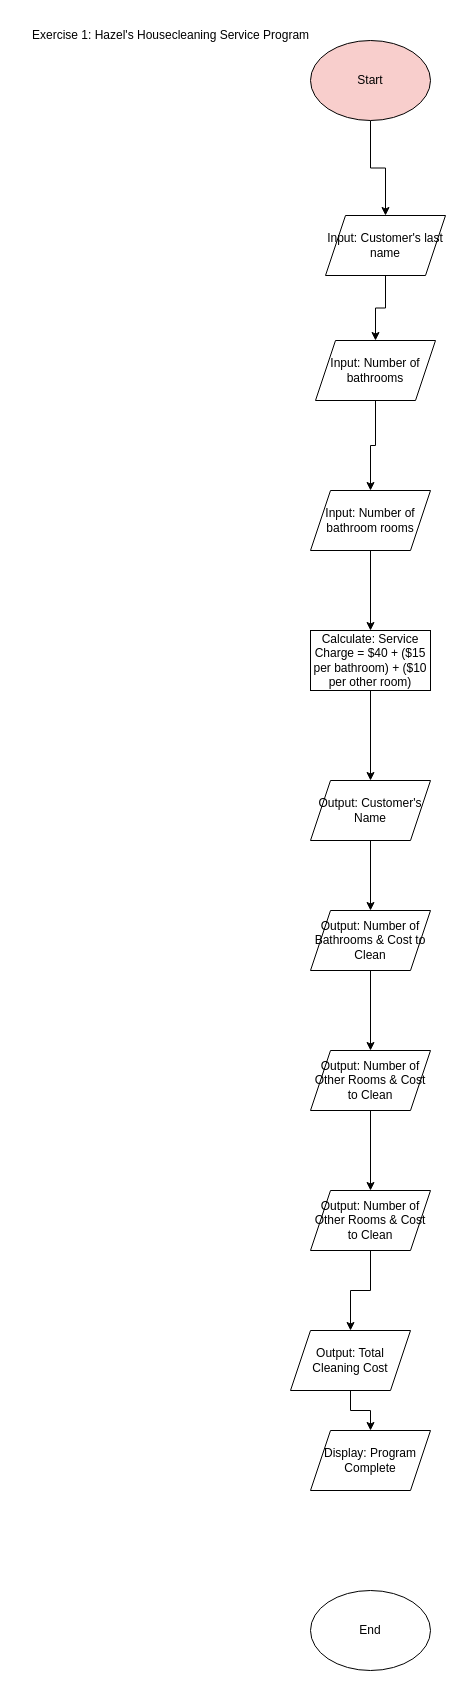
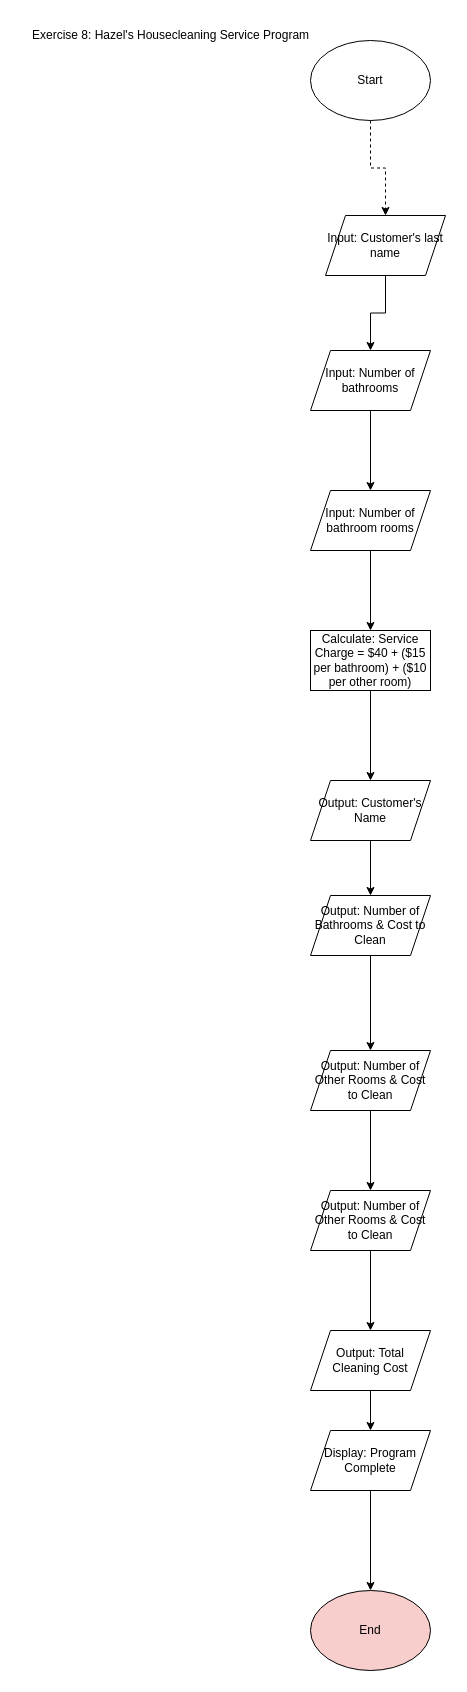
(171, 36) -> (171, 36)
(371, 81) -> (371, 81)
(376, 168) -> (376, 168)
(376, 371) -> (371, 381)
(371, 941) -> (371, 926)
(351, 1361) -> (371, 1361)
none -> (371, 1537)
(371, 1631) -> (371, 1631)
